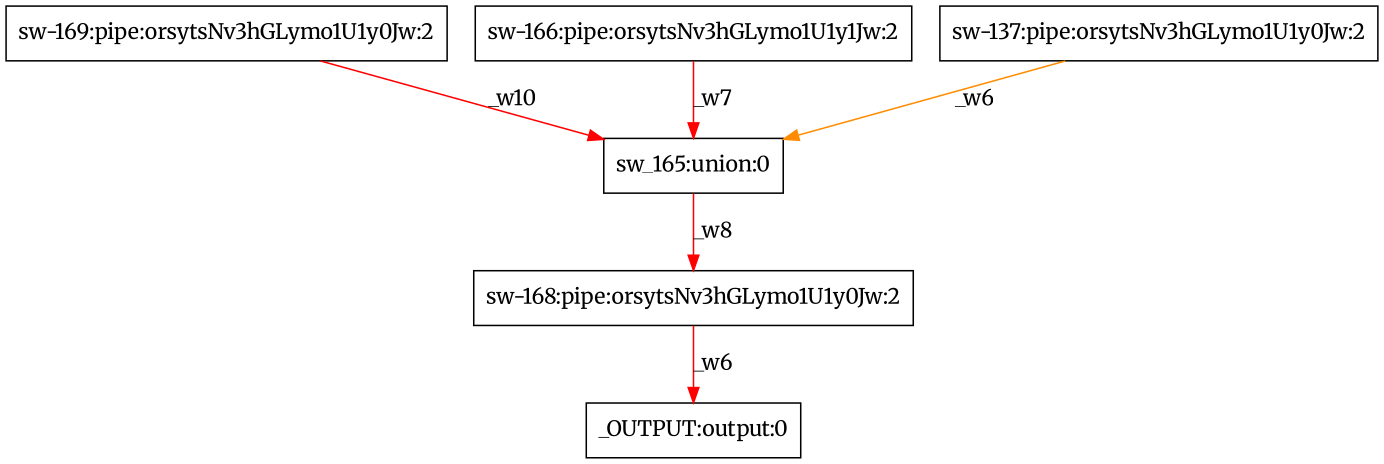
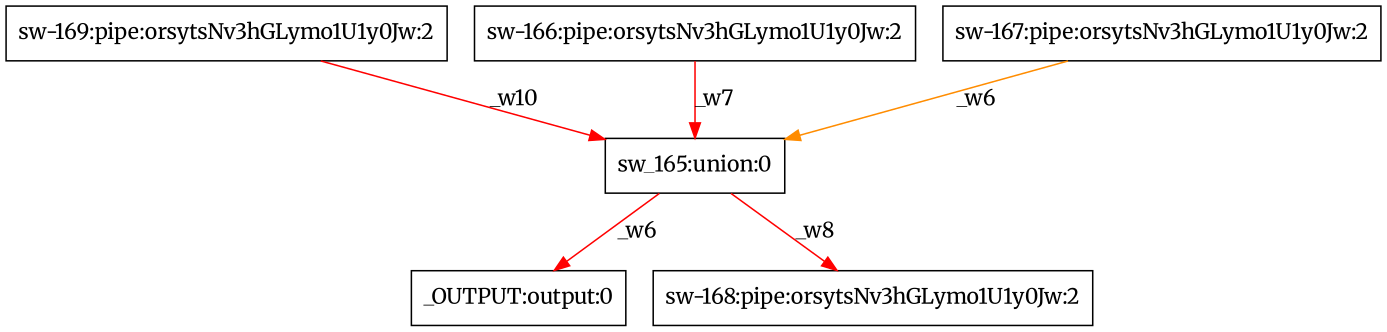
(694, 33) -> (695, 33)
(1159, 33) -> (1162, 33)
(694, 357) -> (613, 227)
